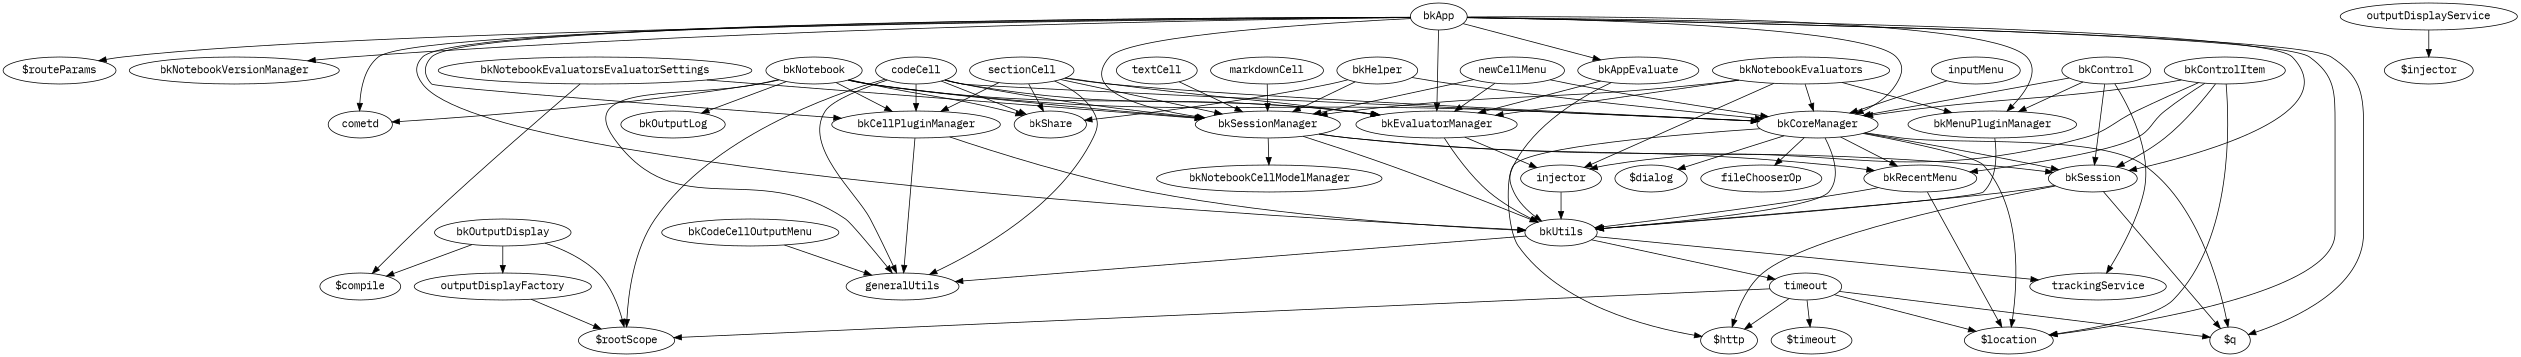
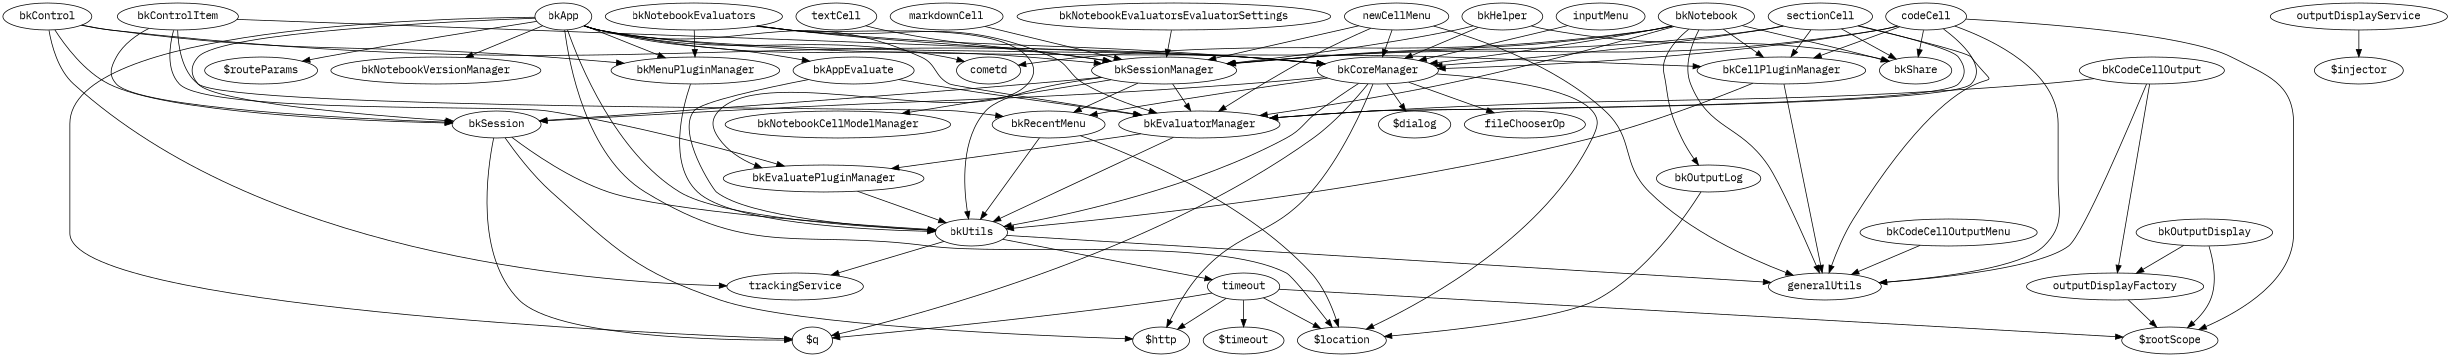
none -> (2152, 70)
none -> (1180, 94)
none -> (1622, 135)
(1561, 178) -> (824, 178)
(2202, 256) -> (1561, 312)
(360, 286) -> none
